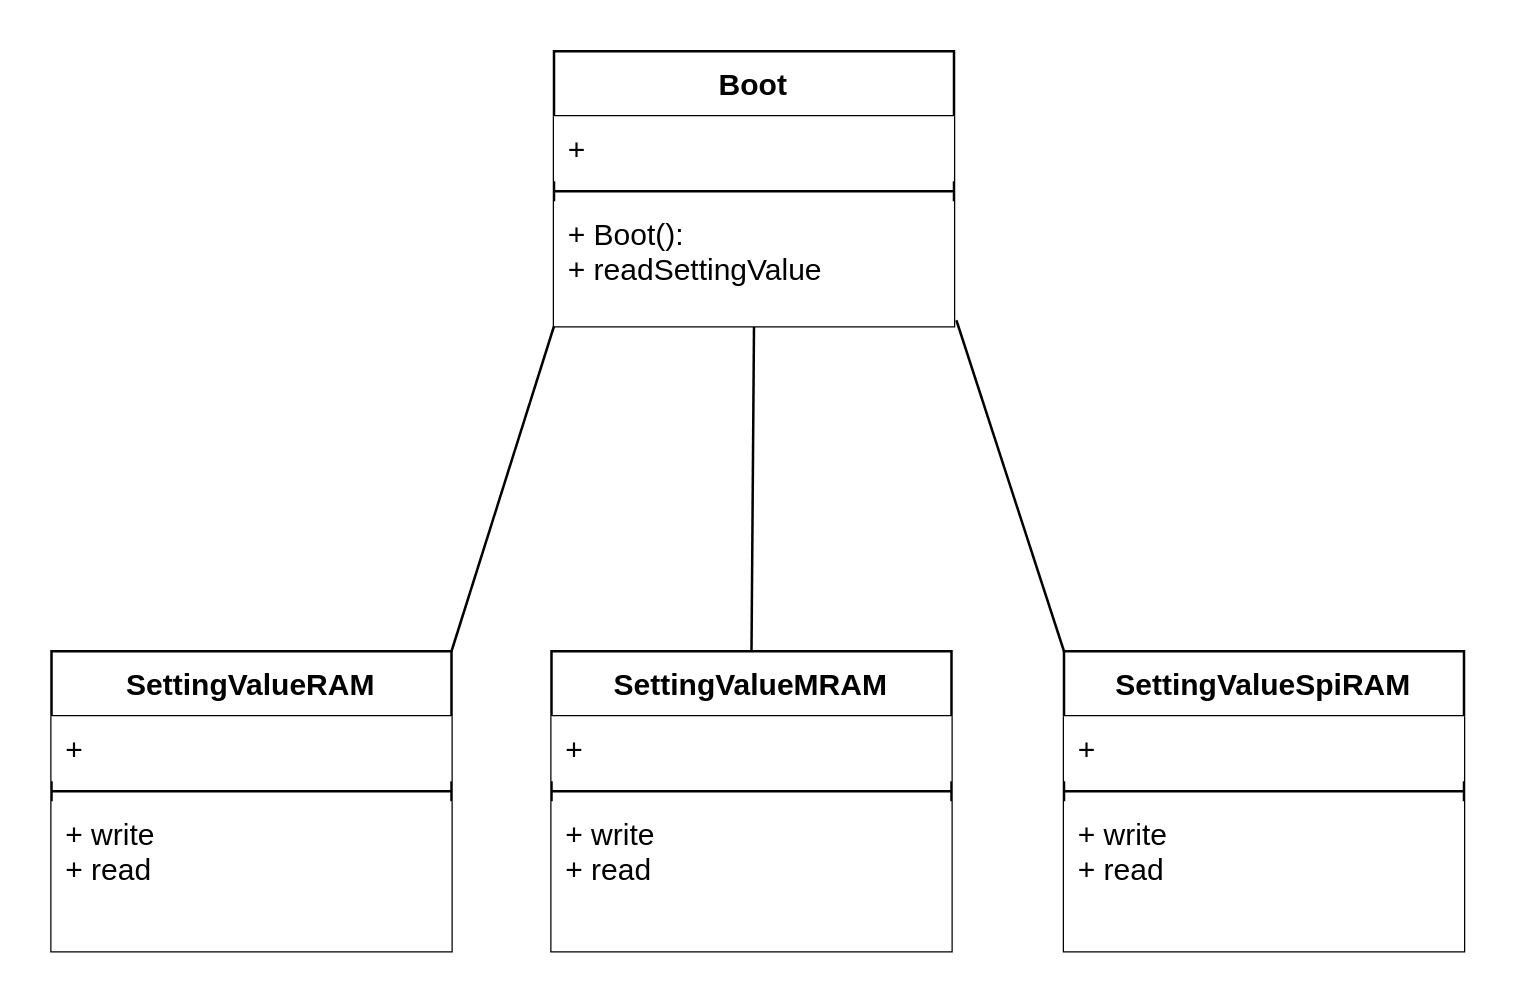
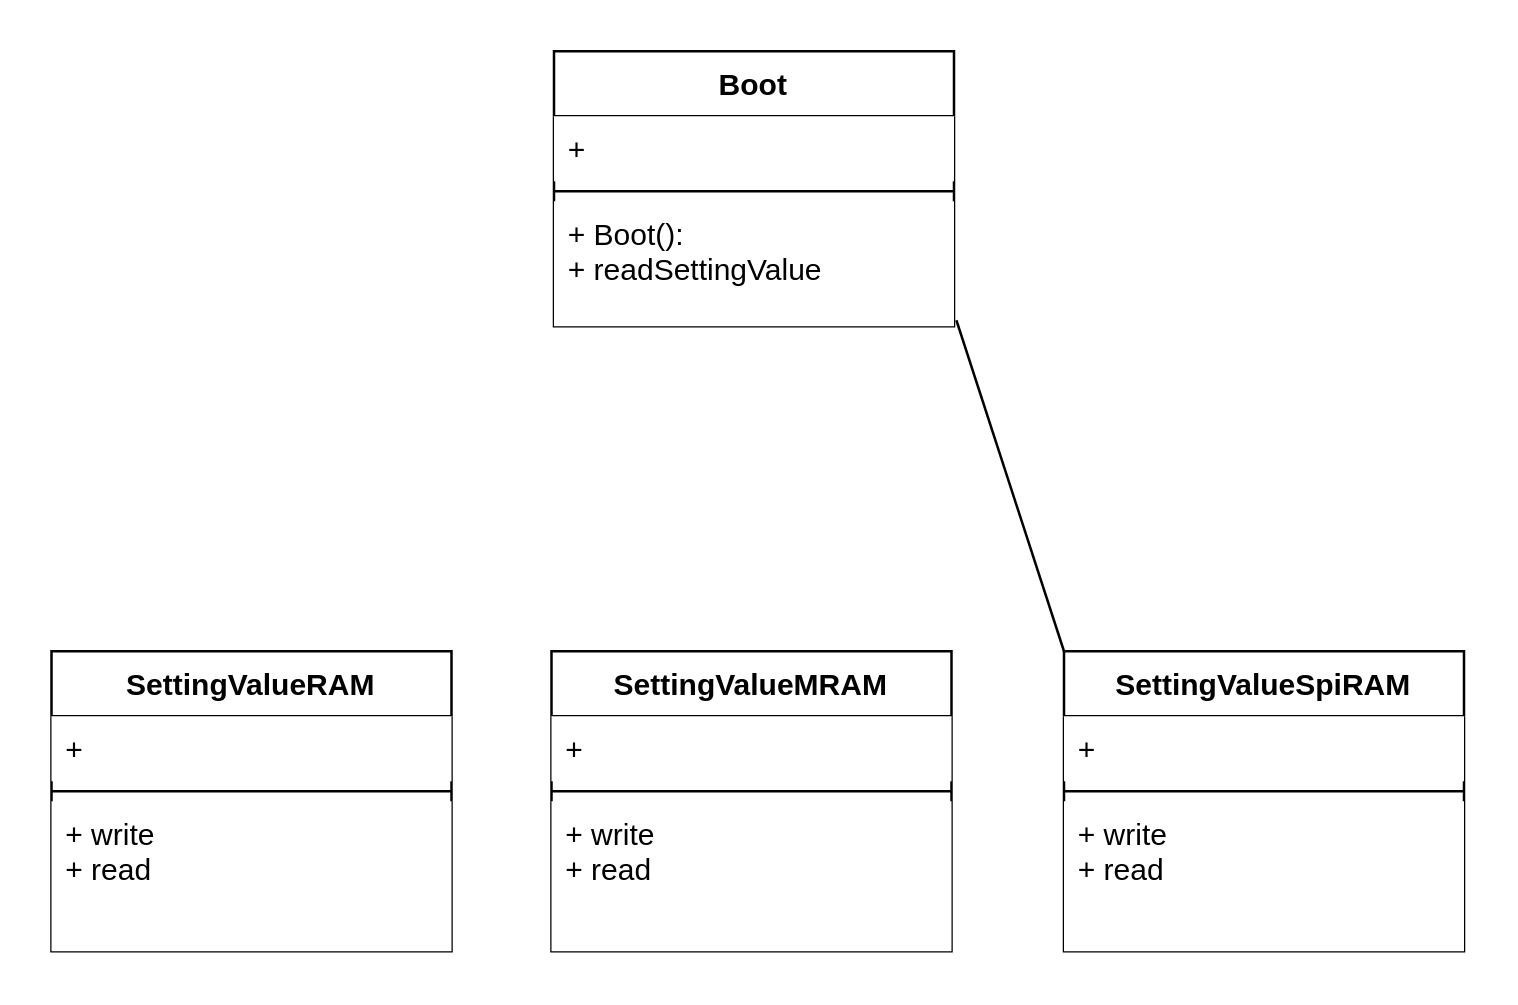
(502, 491) -> none
(752, 491) -> none
